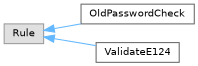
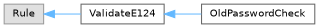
(68, 26) -> (188, 14)
